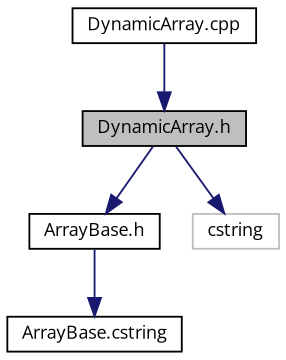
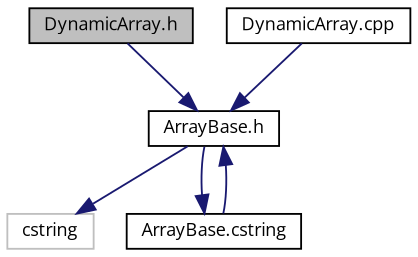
(164, 68) -> (273, 70)
(195, 173) -> (140, 175)
none -> (226, 189)
